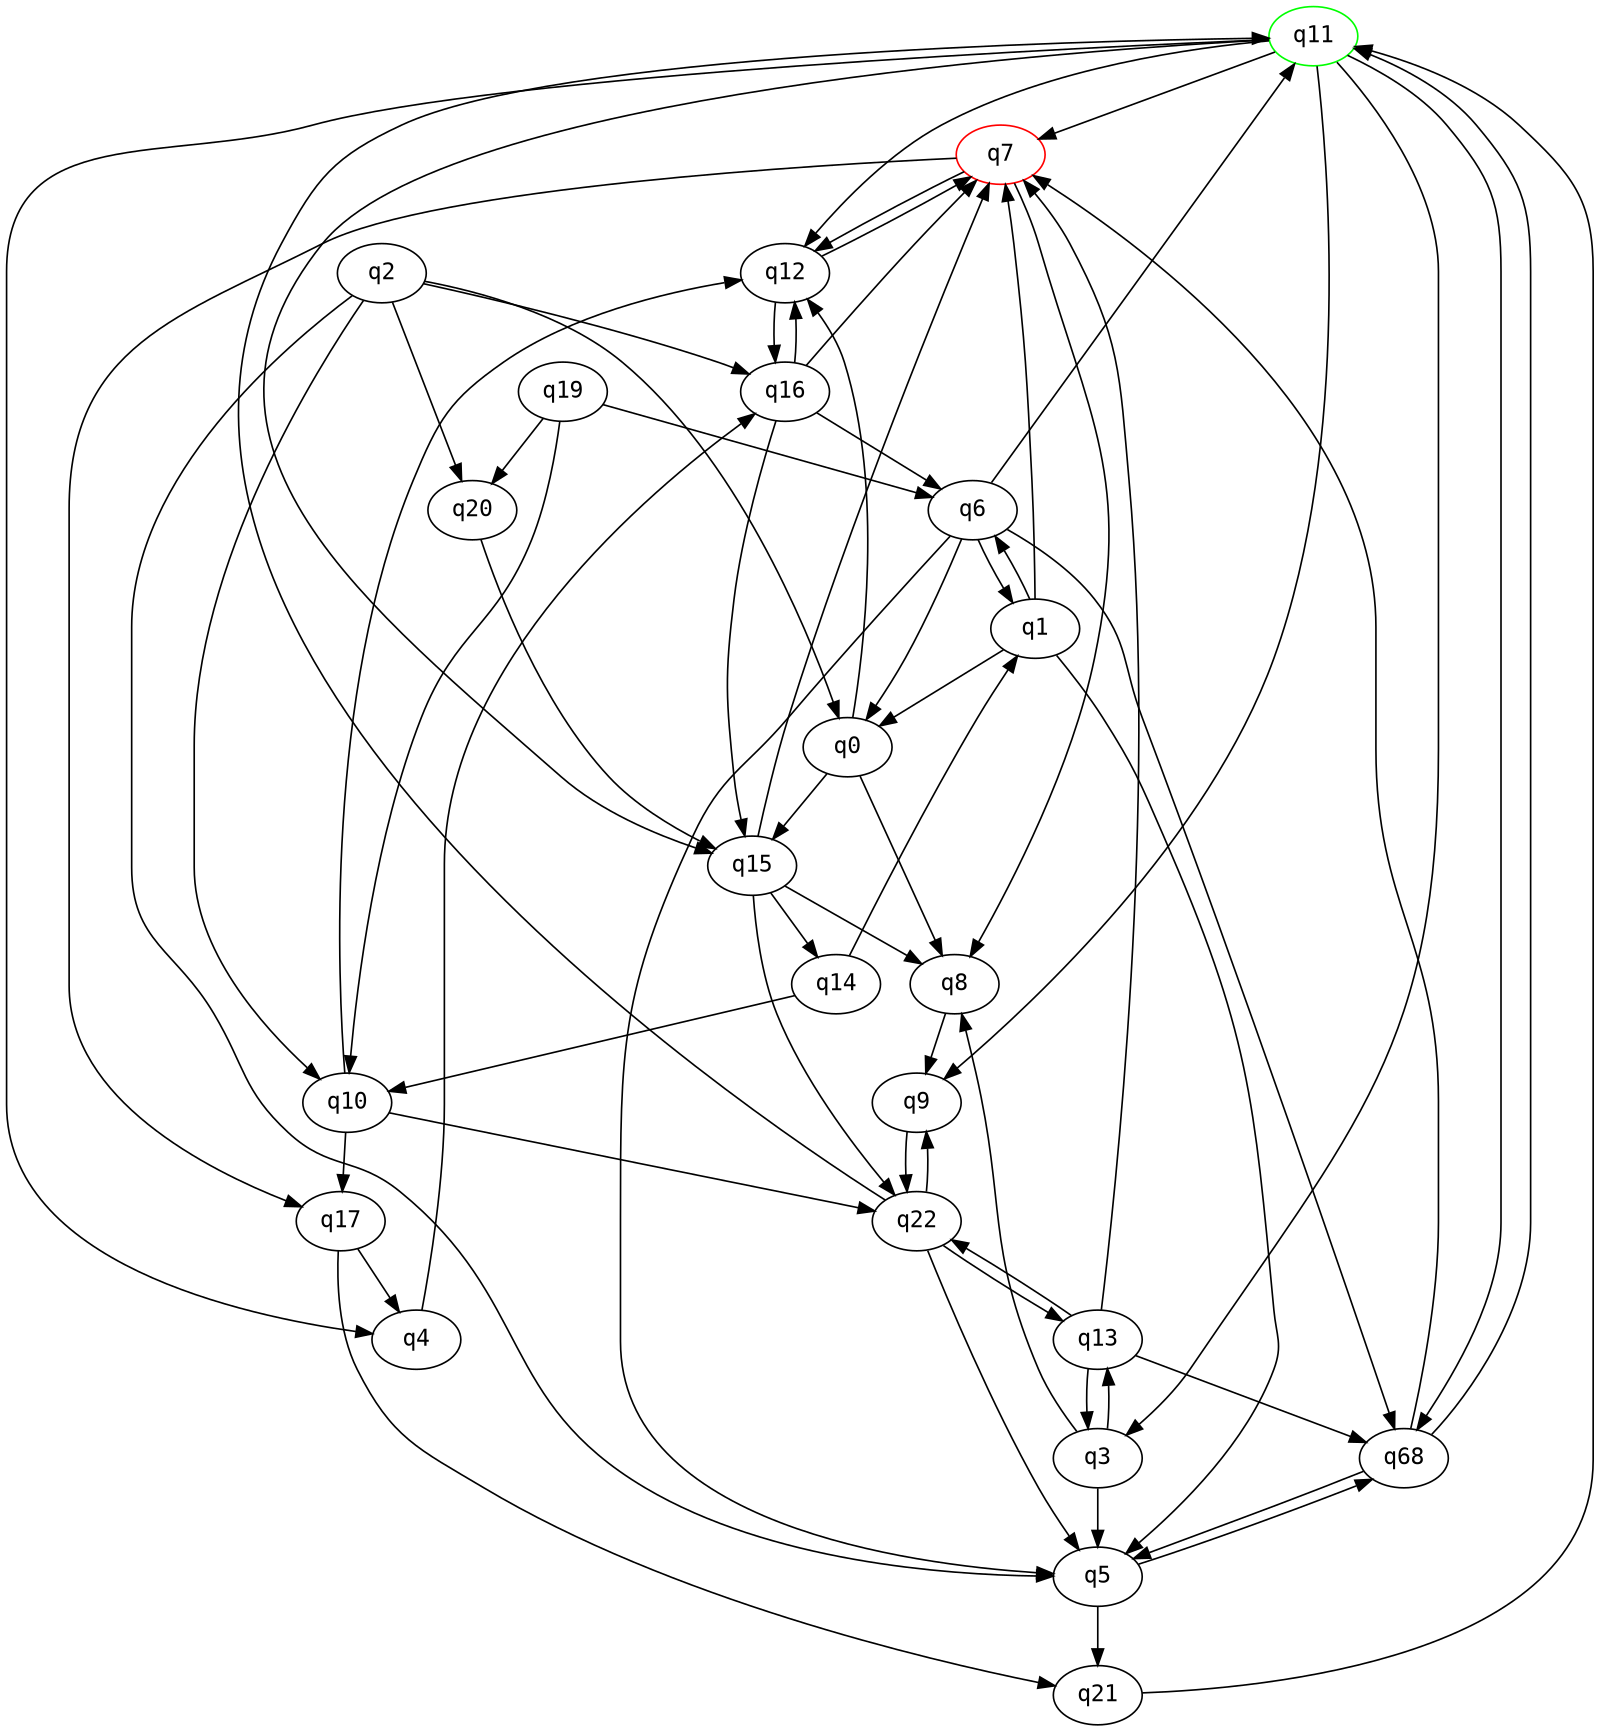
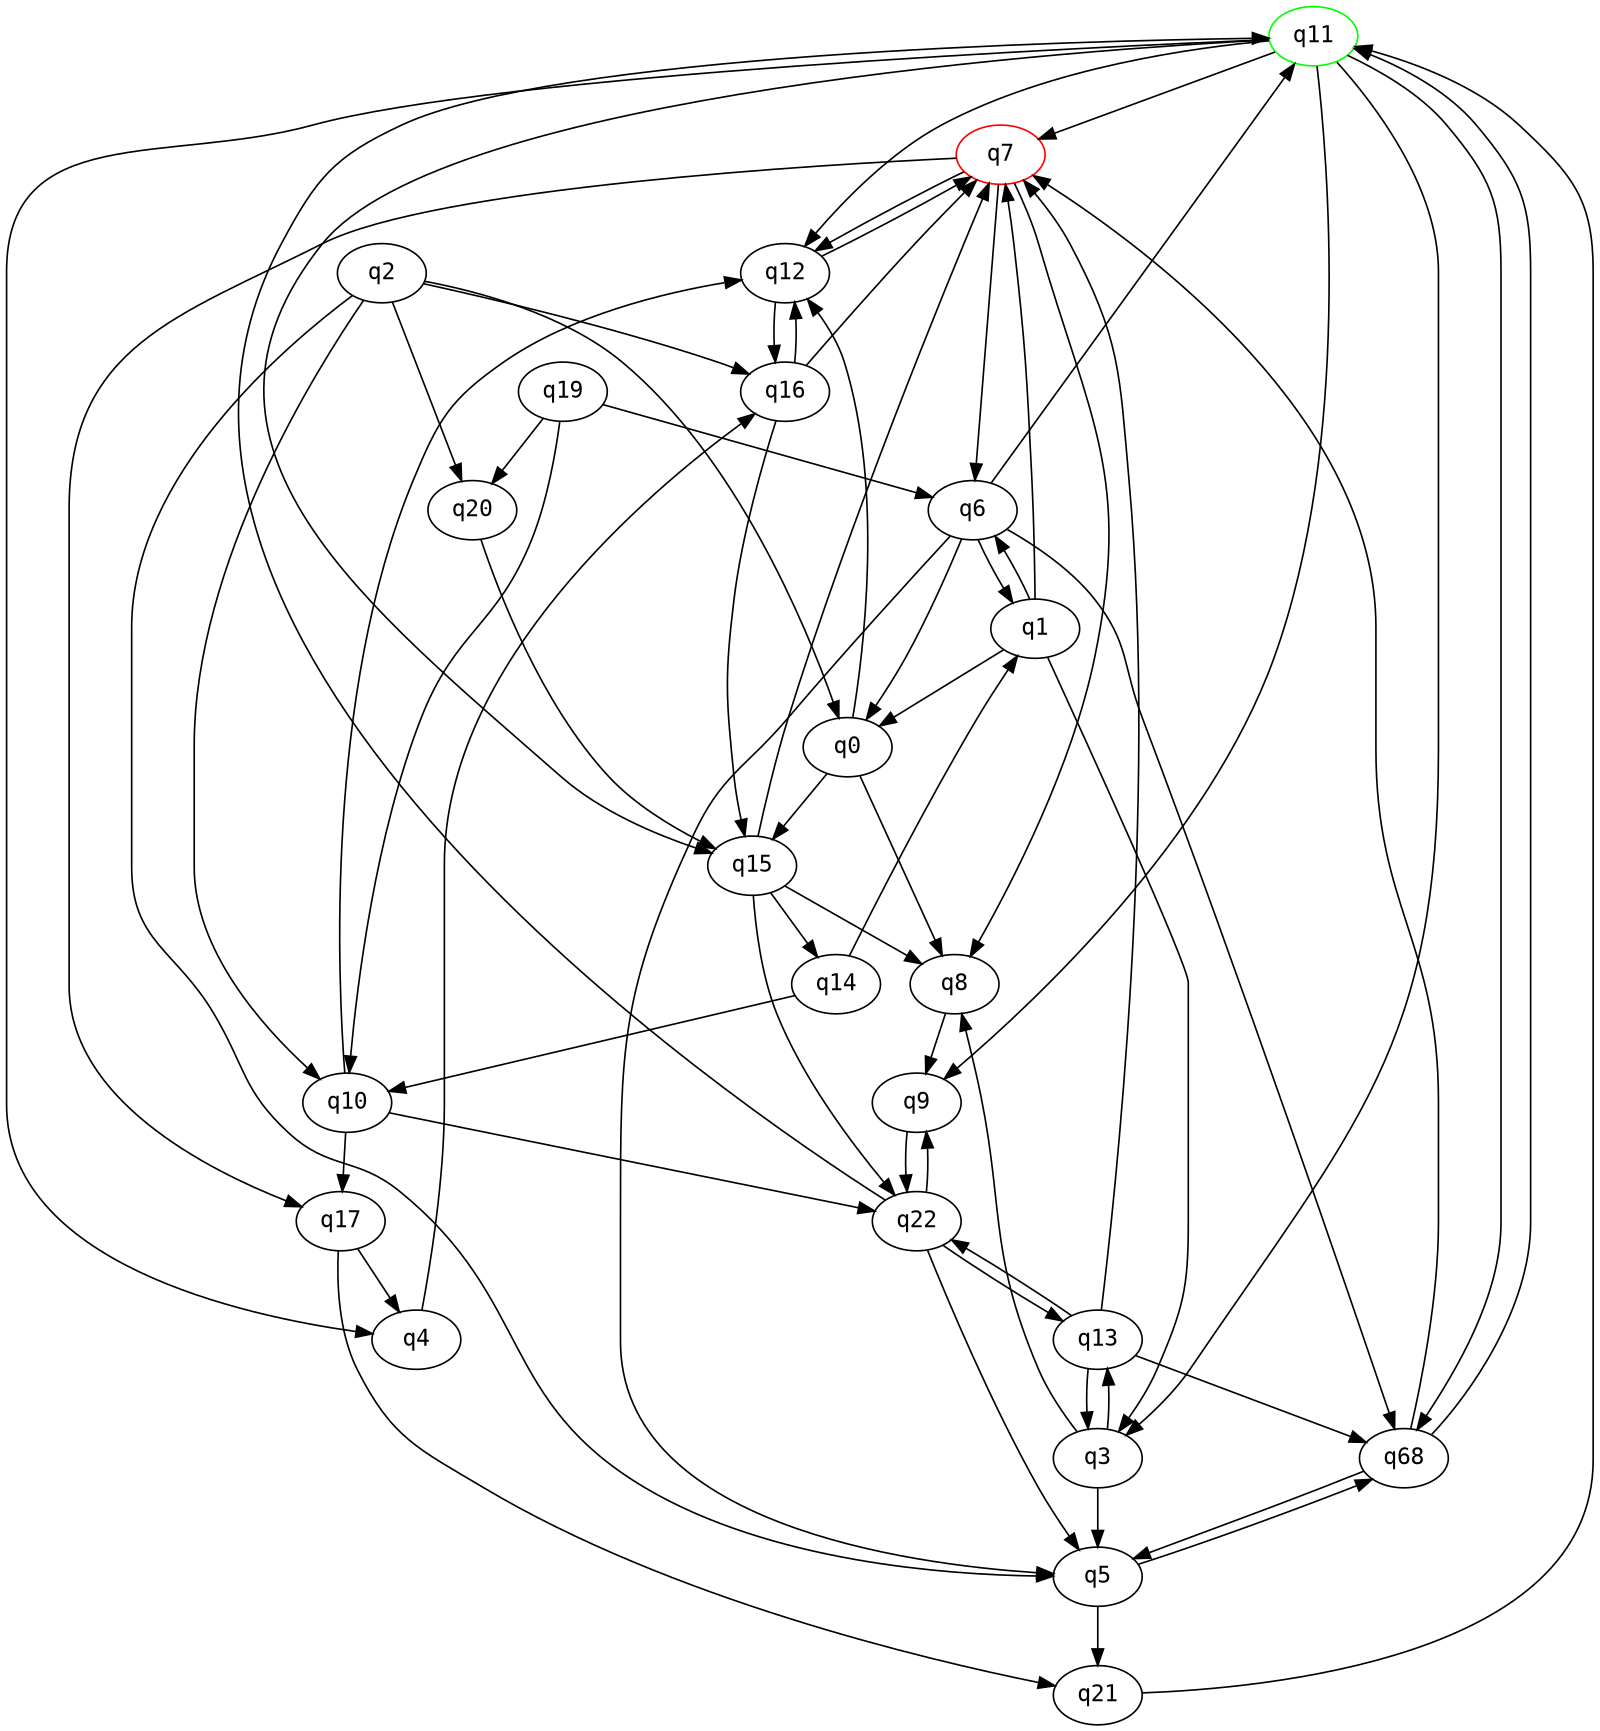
(872, 447) -> (987, 324)
(1250, 1102) -> (1188, 1029)
